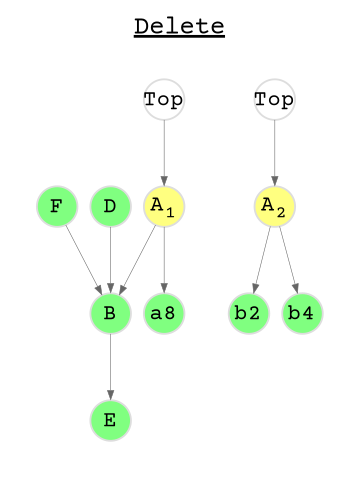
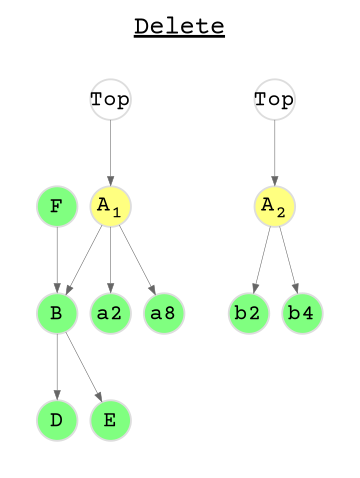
(111, 255) -> (57, 362)
none -> (111, 314)
